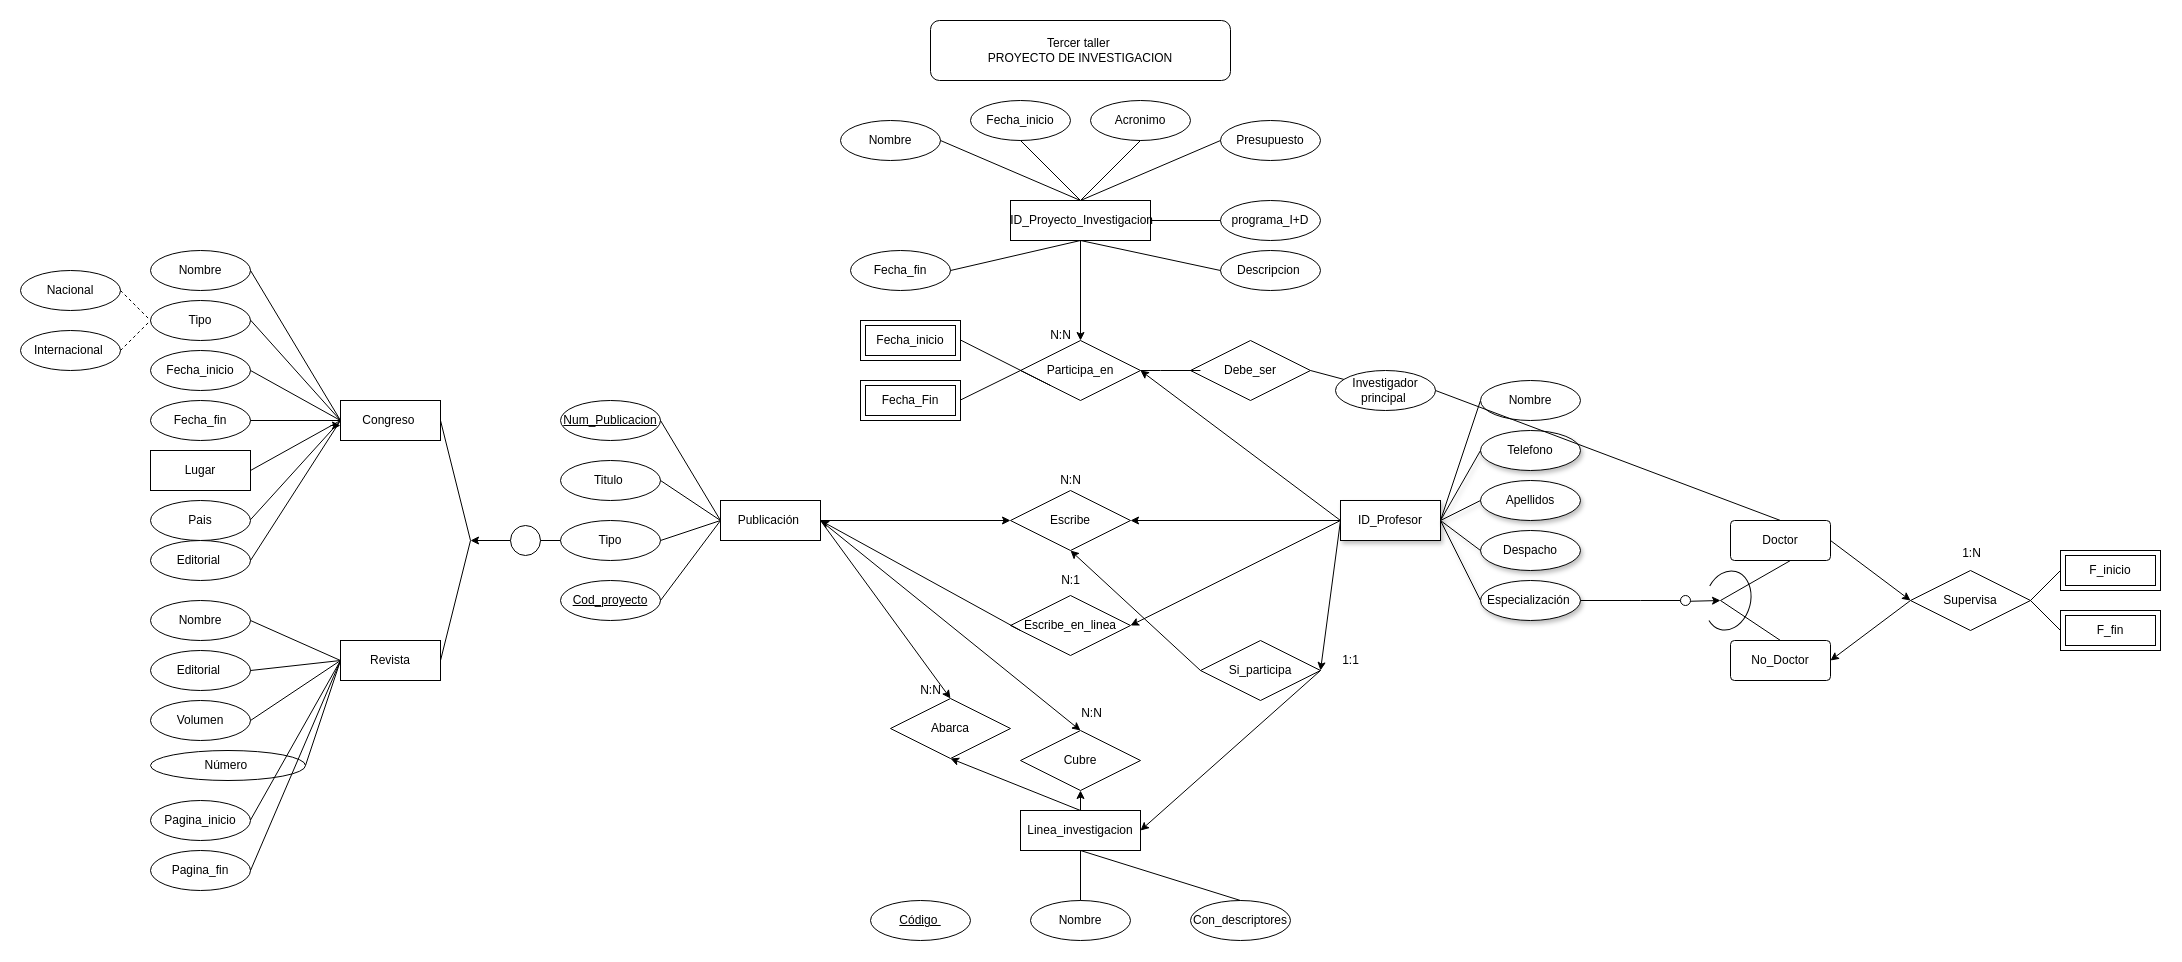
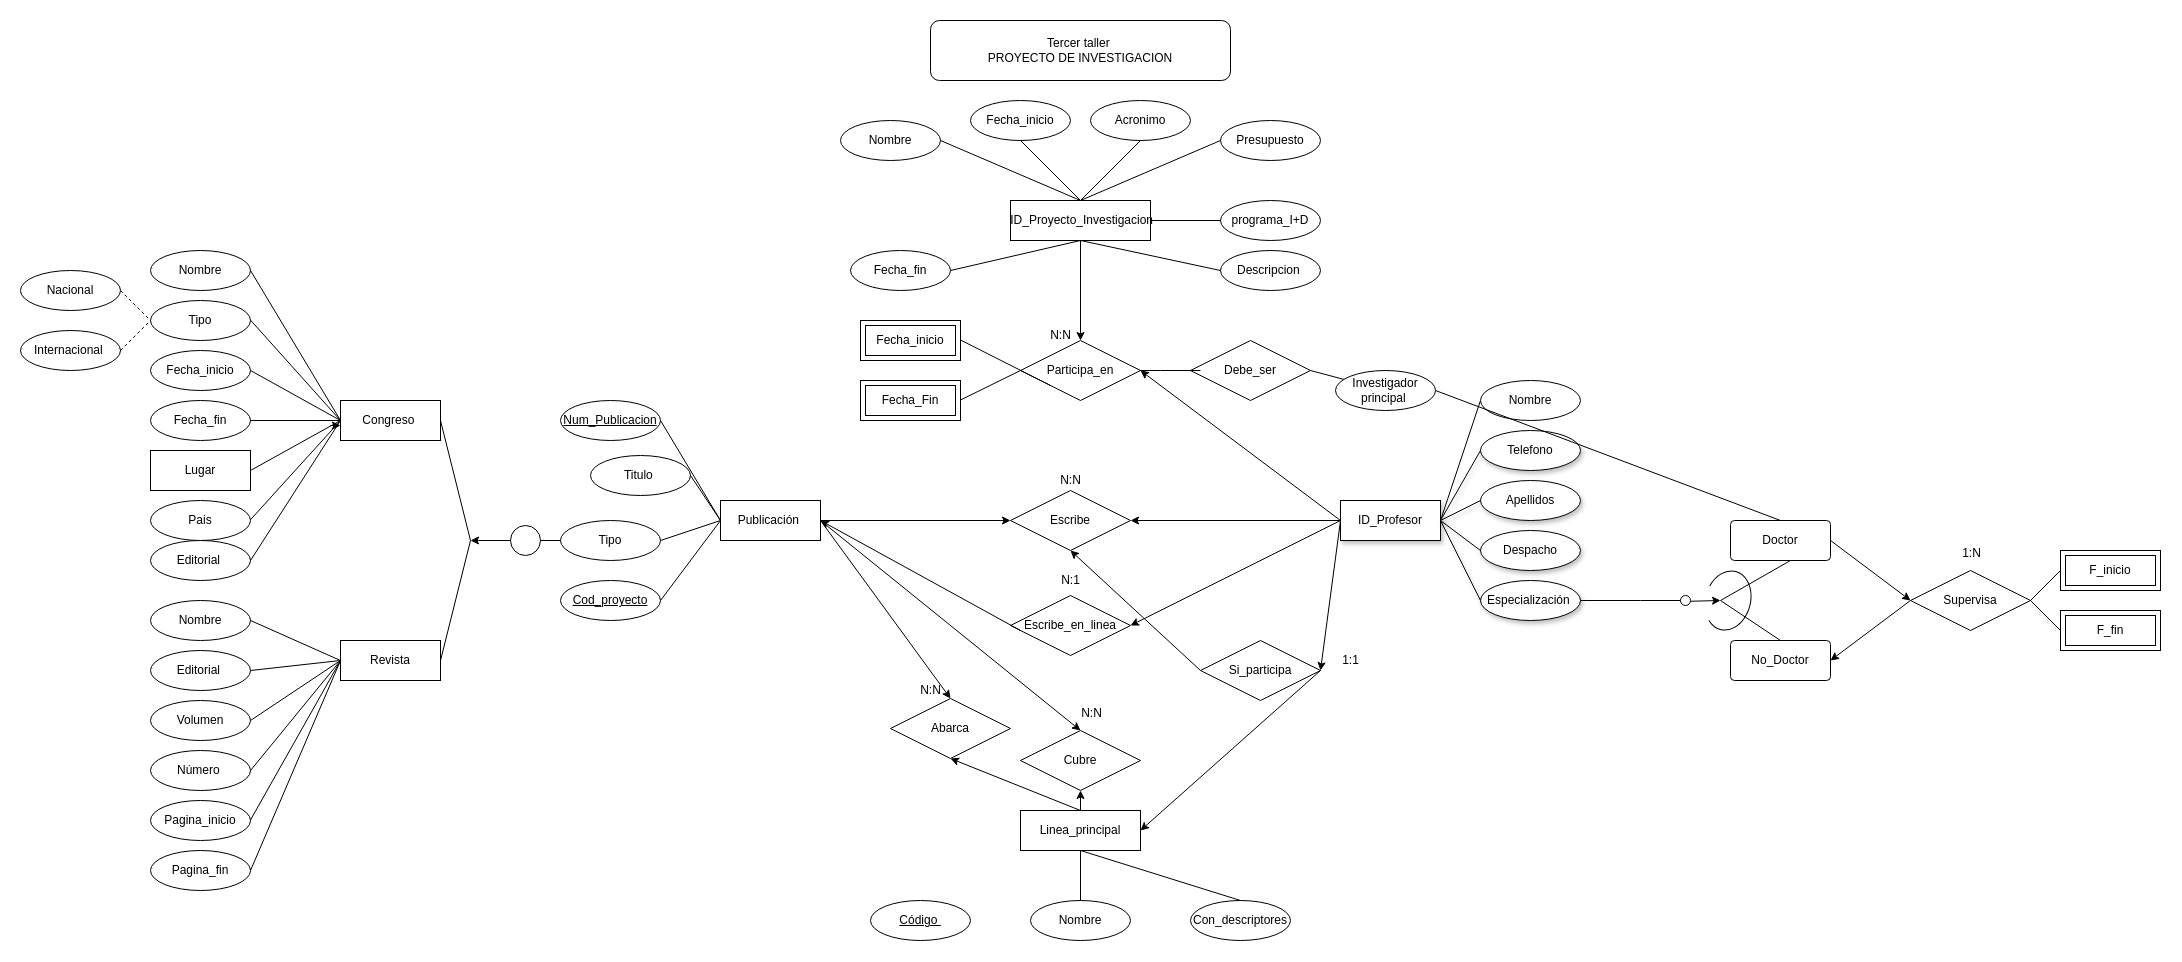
(611, 481) -> (641, 476)
(228, 766) -> (201, 771)
(1081, 831) -> (1081, 831)
